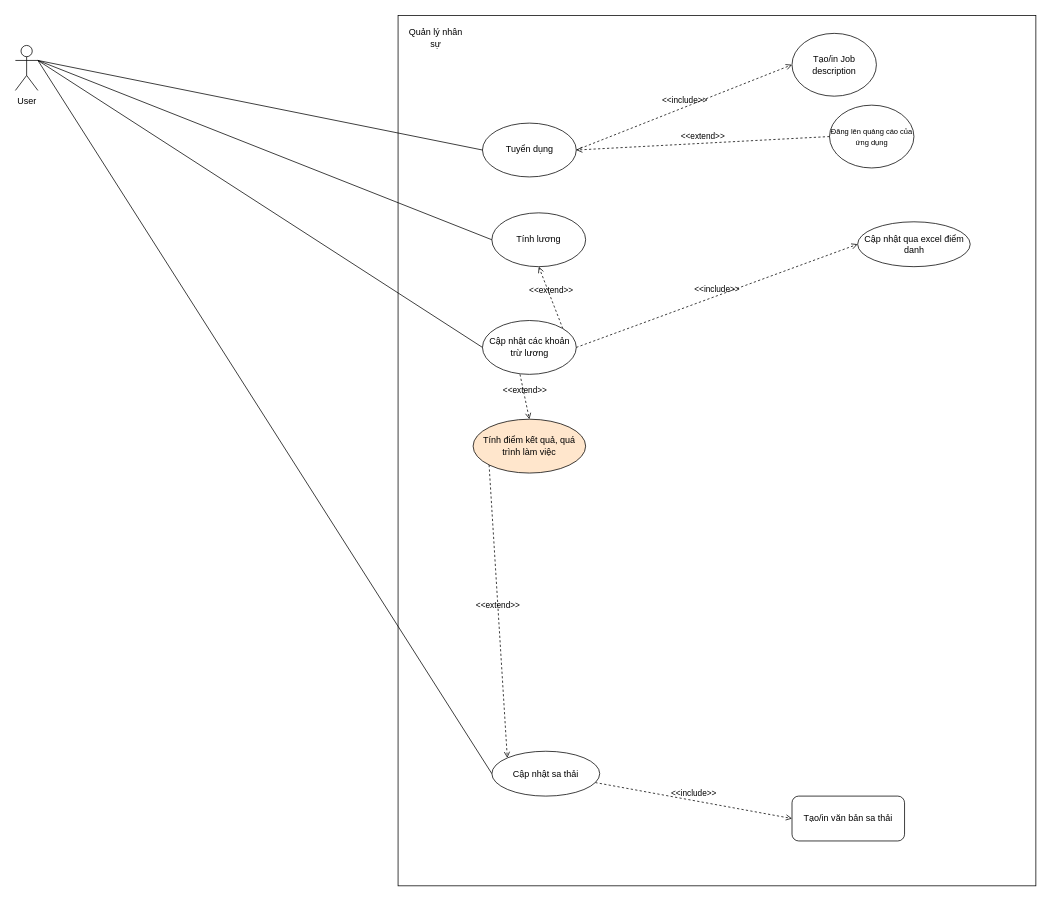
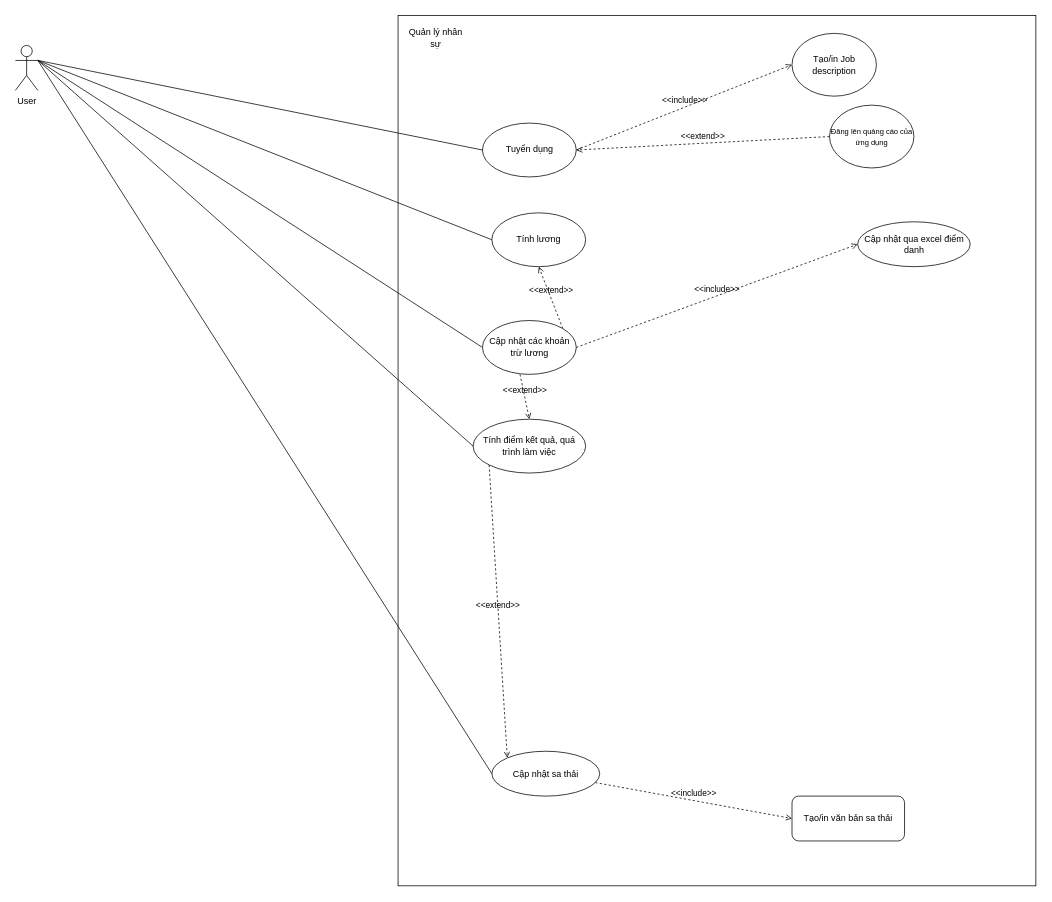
none -> (259, 257)
(529, 446) -> (529, 446)
